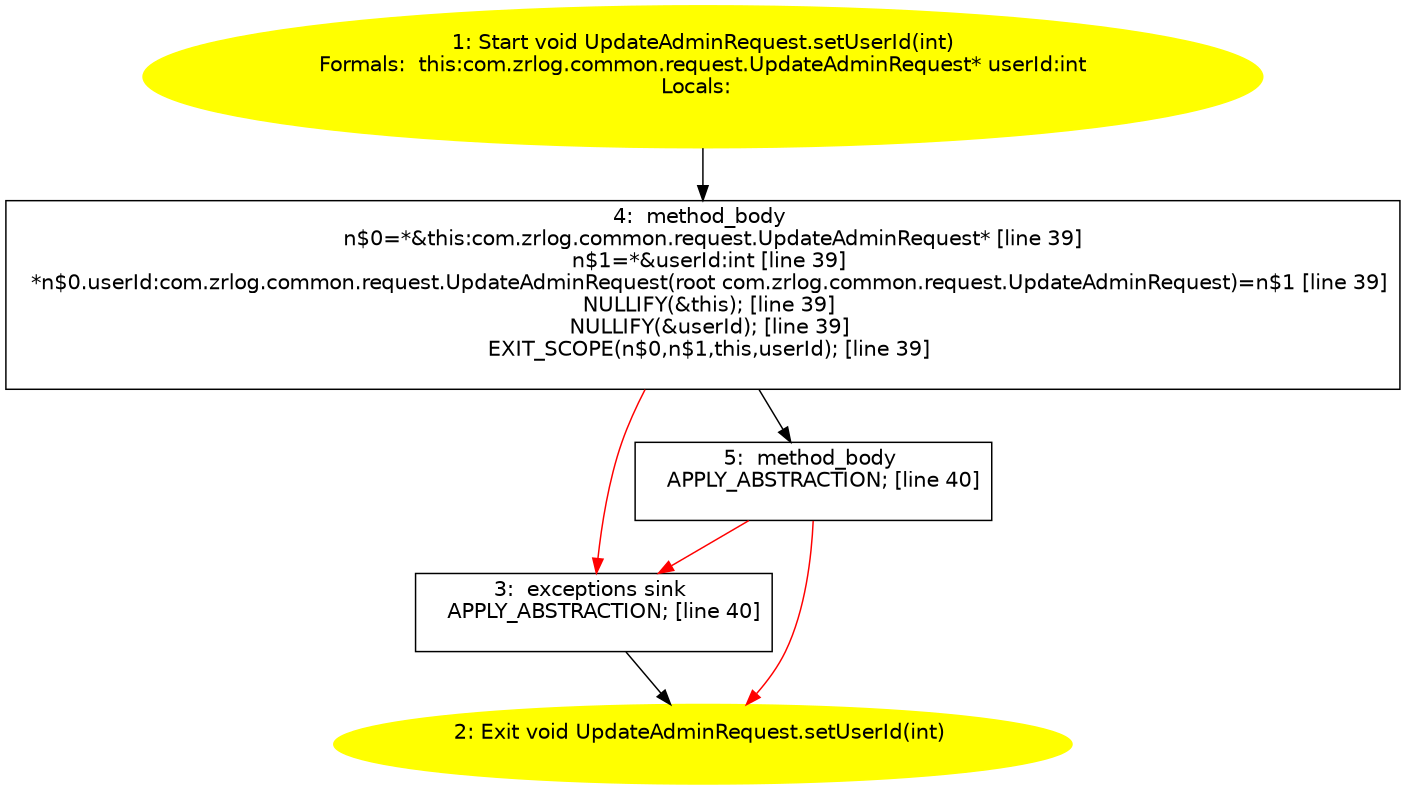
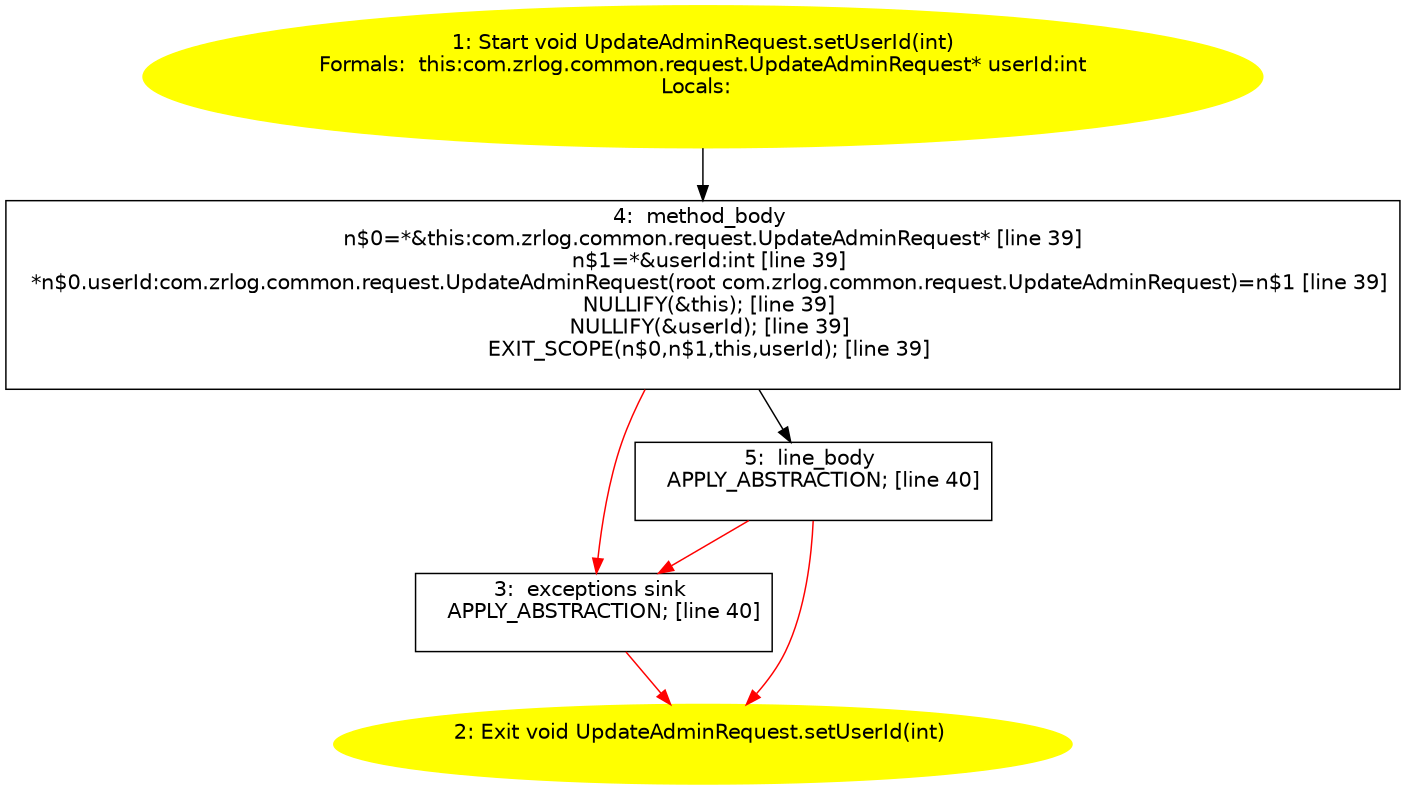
(813, 481) -> (813, 481)
(644, 673) -> (644, 673)
